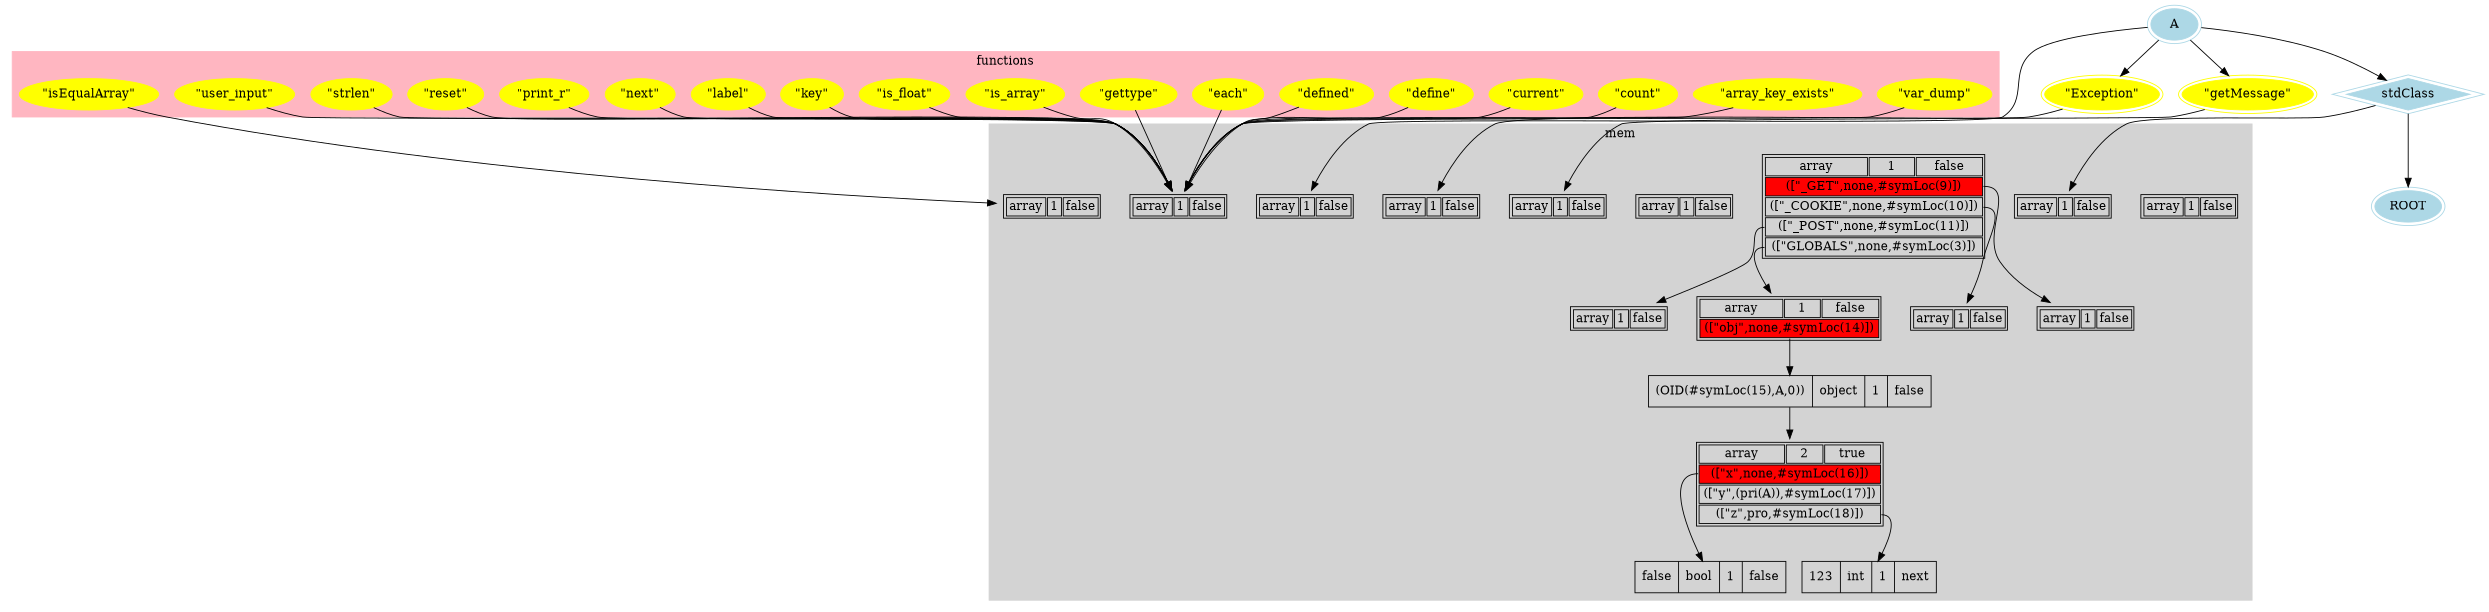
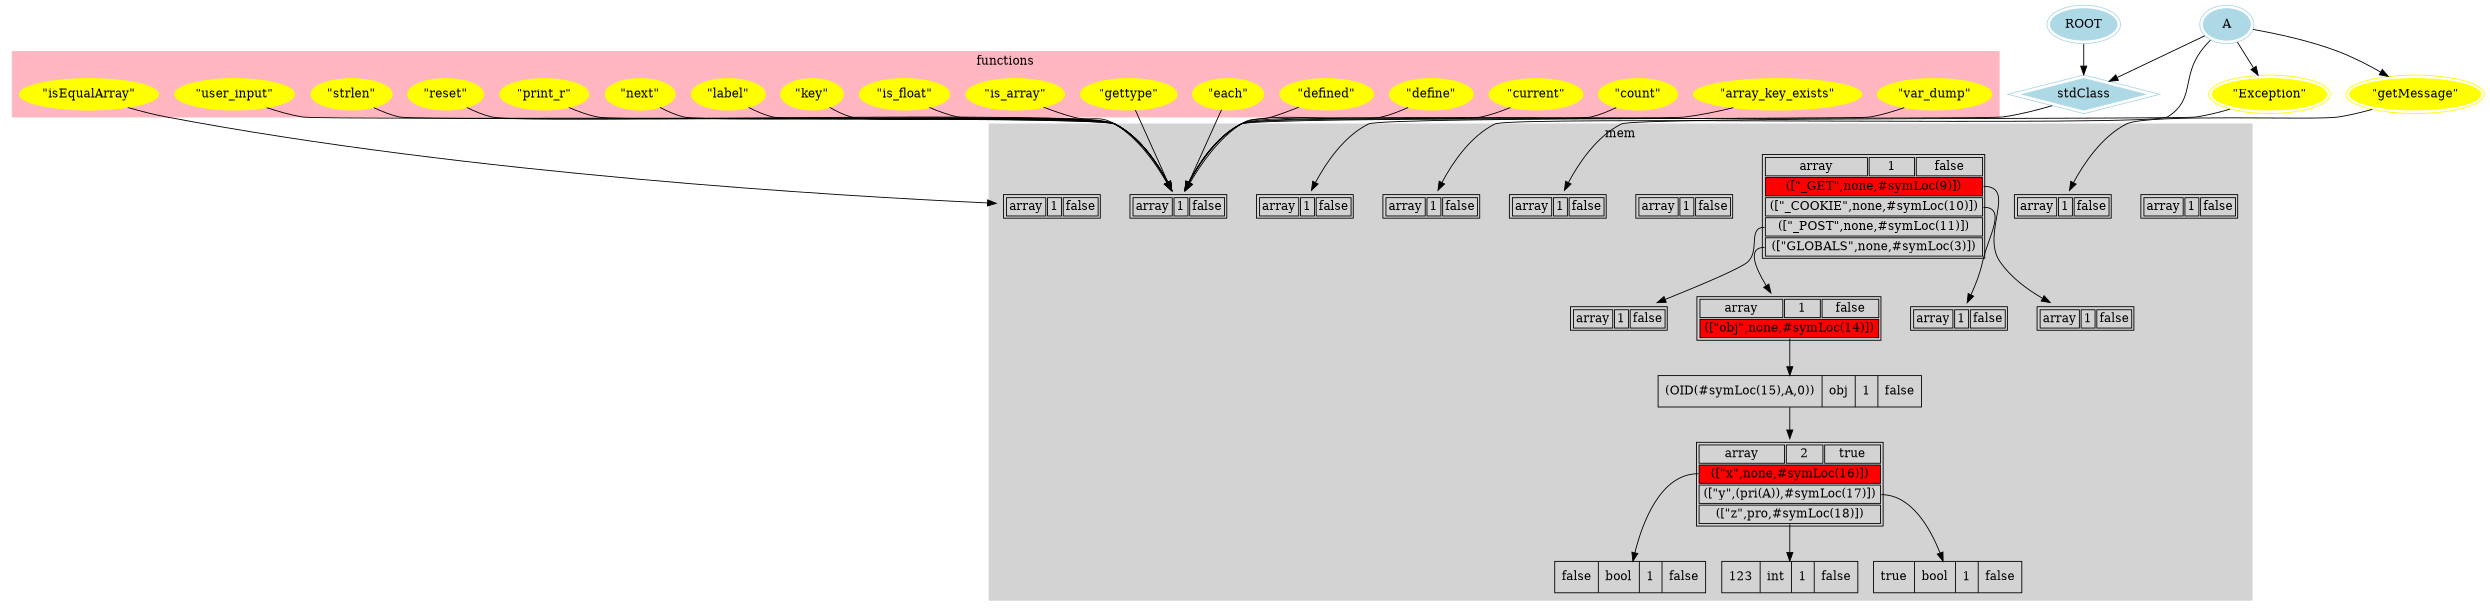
(2408, 146) -> (2084, 55)
(1839, 391) -> (1839, 391)
(1915, 577) -> (1836, 577)
none -> (1948, 577)
